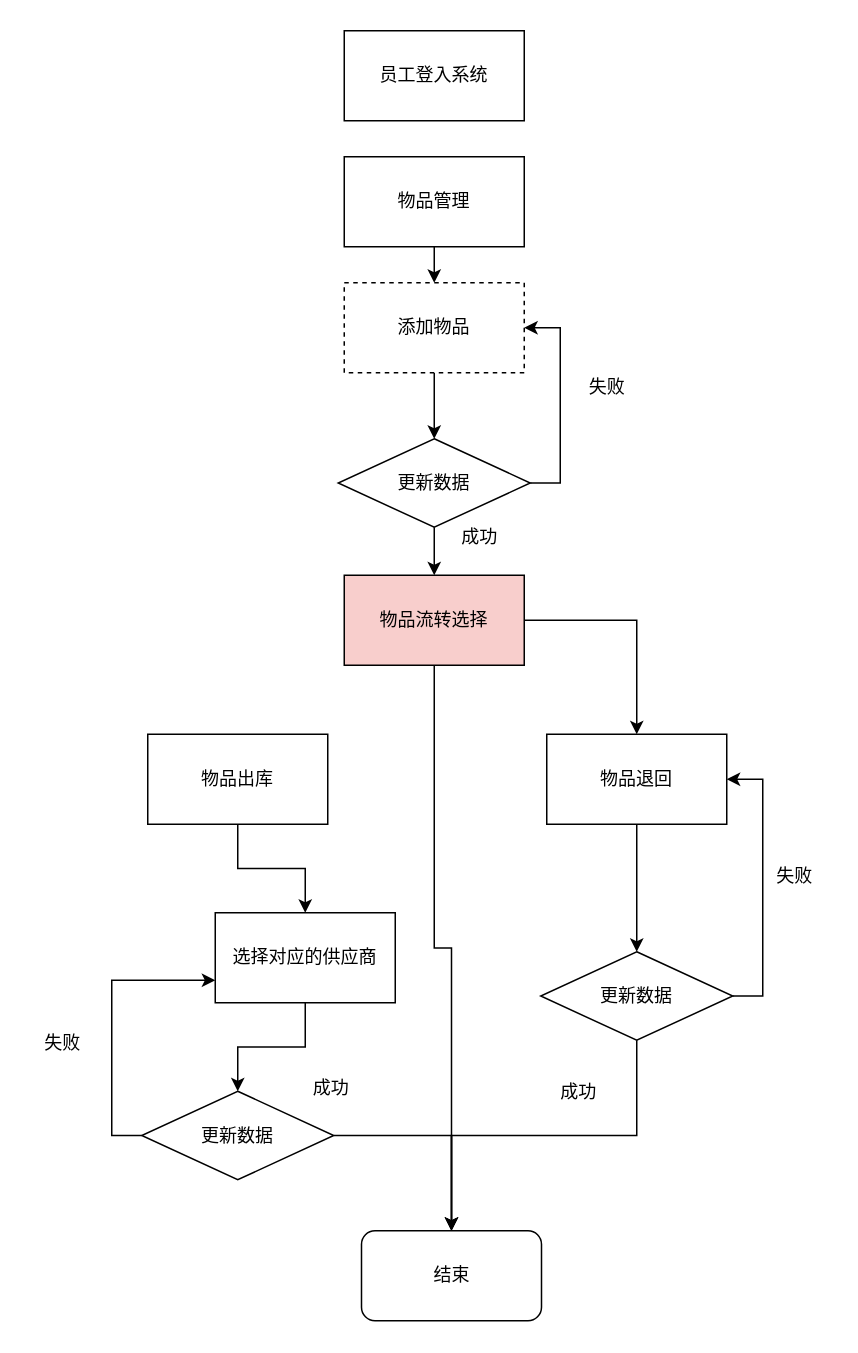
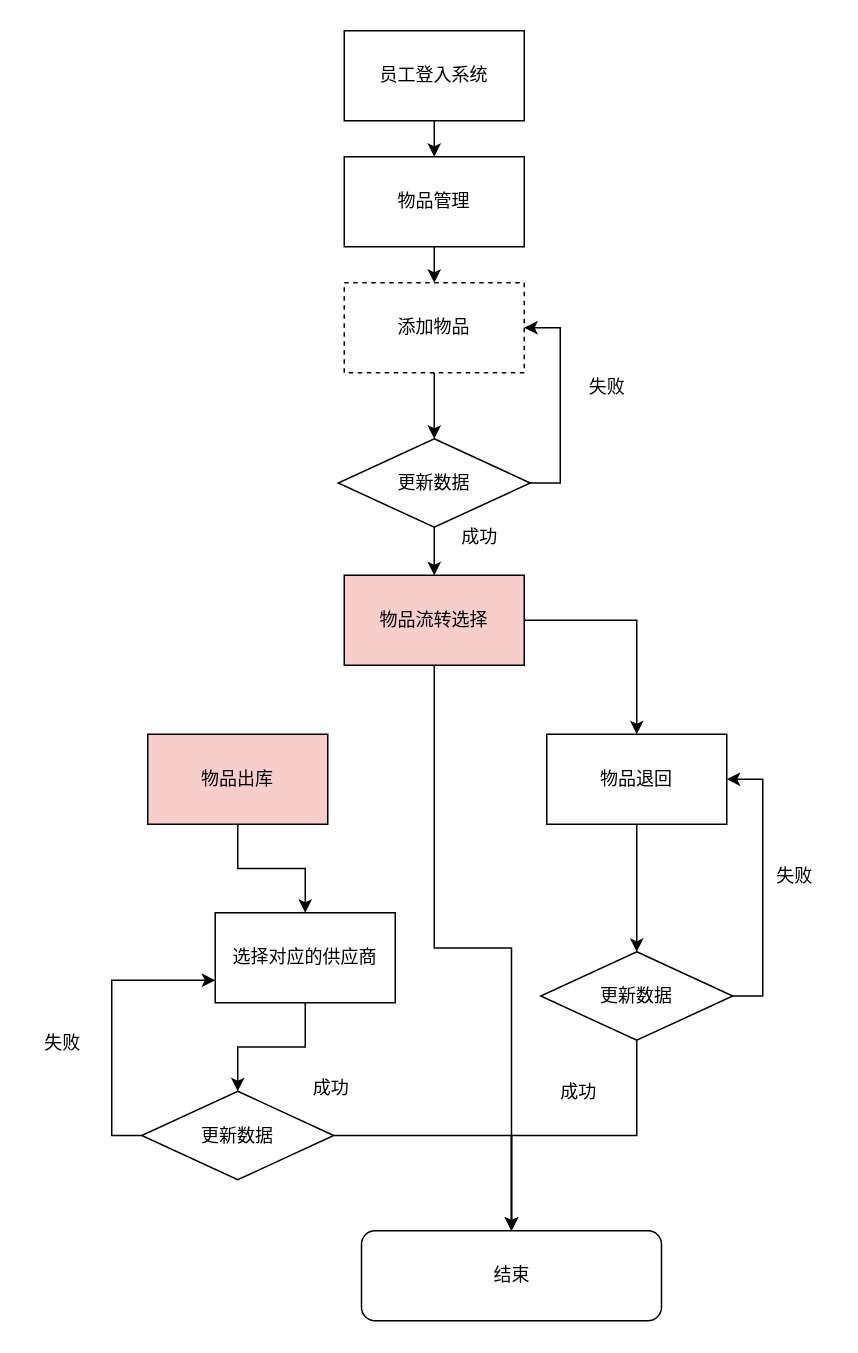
none -> (434, 144)
(238, 779) -> (238, 779)
(452, 1276) -> (512, 1276)
